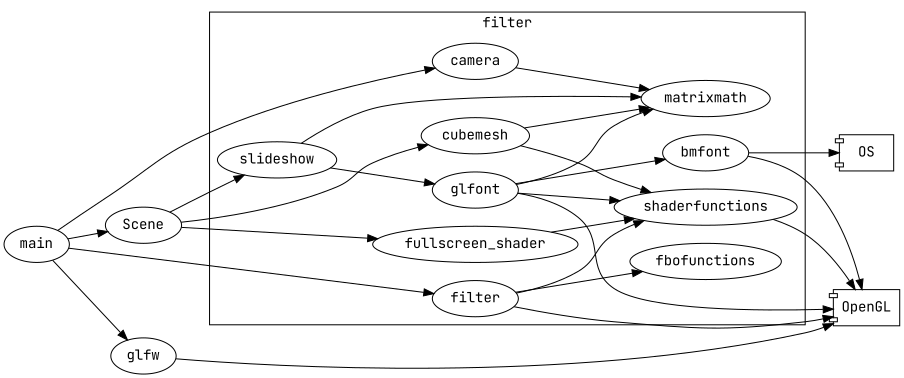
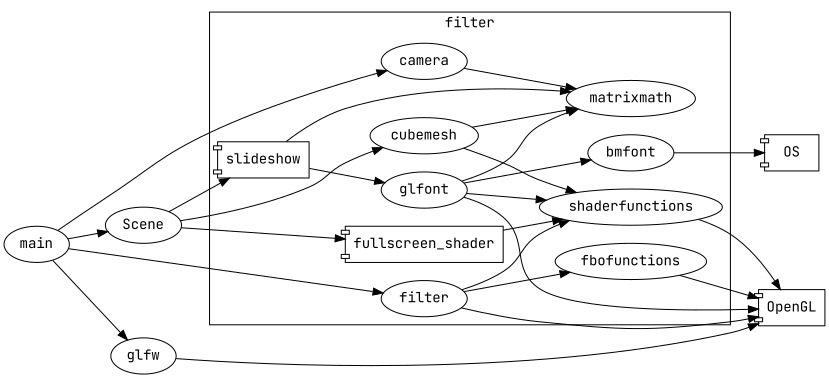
(277, 160) -> (263, 160)
(823, 199) -> (714, 285)
(475, 244) -> (424, 244)
